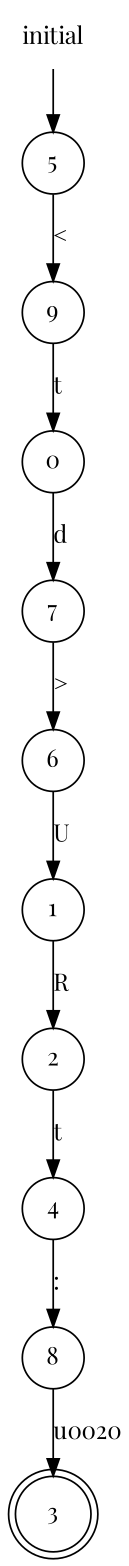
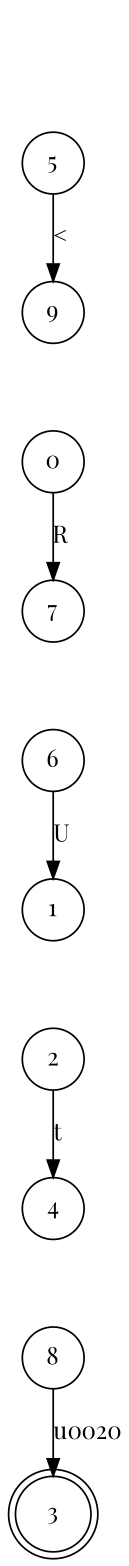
(53, 38) -> none
(53, 378) -> none
(61, 536) -> (61, 536)
(53, 677) -> none
(53, 976) -> none
(53, 1275) -> none
